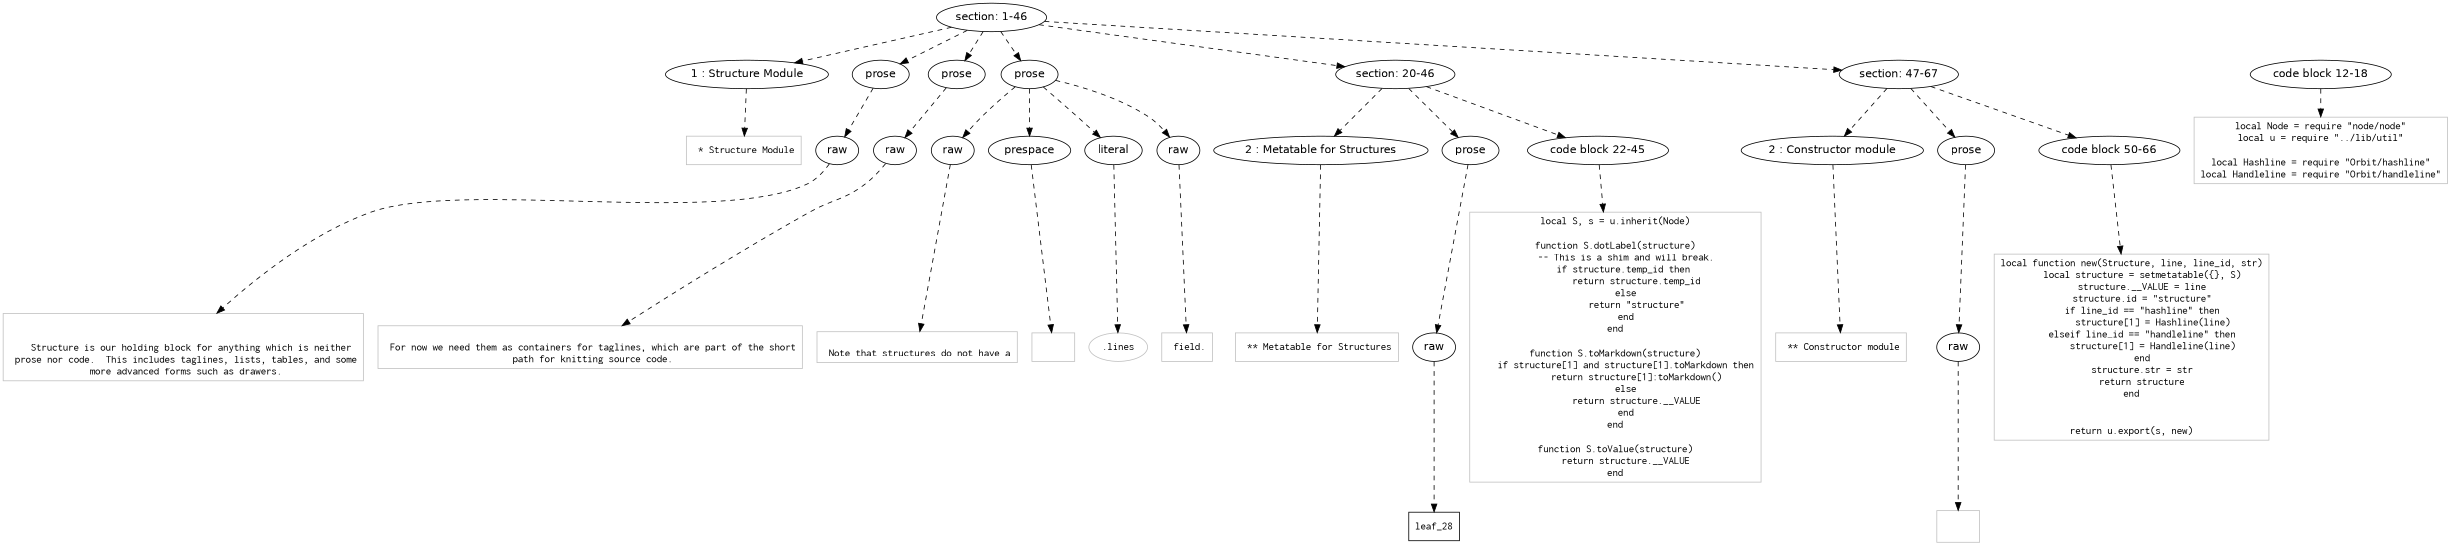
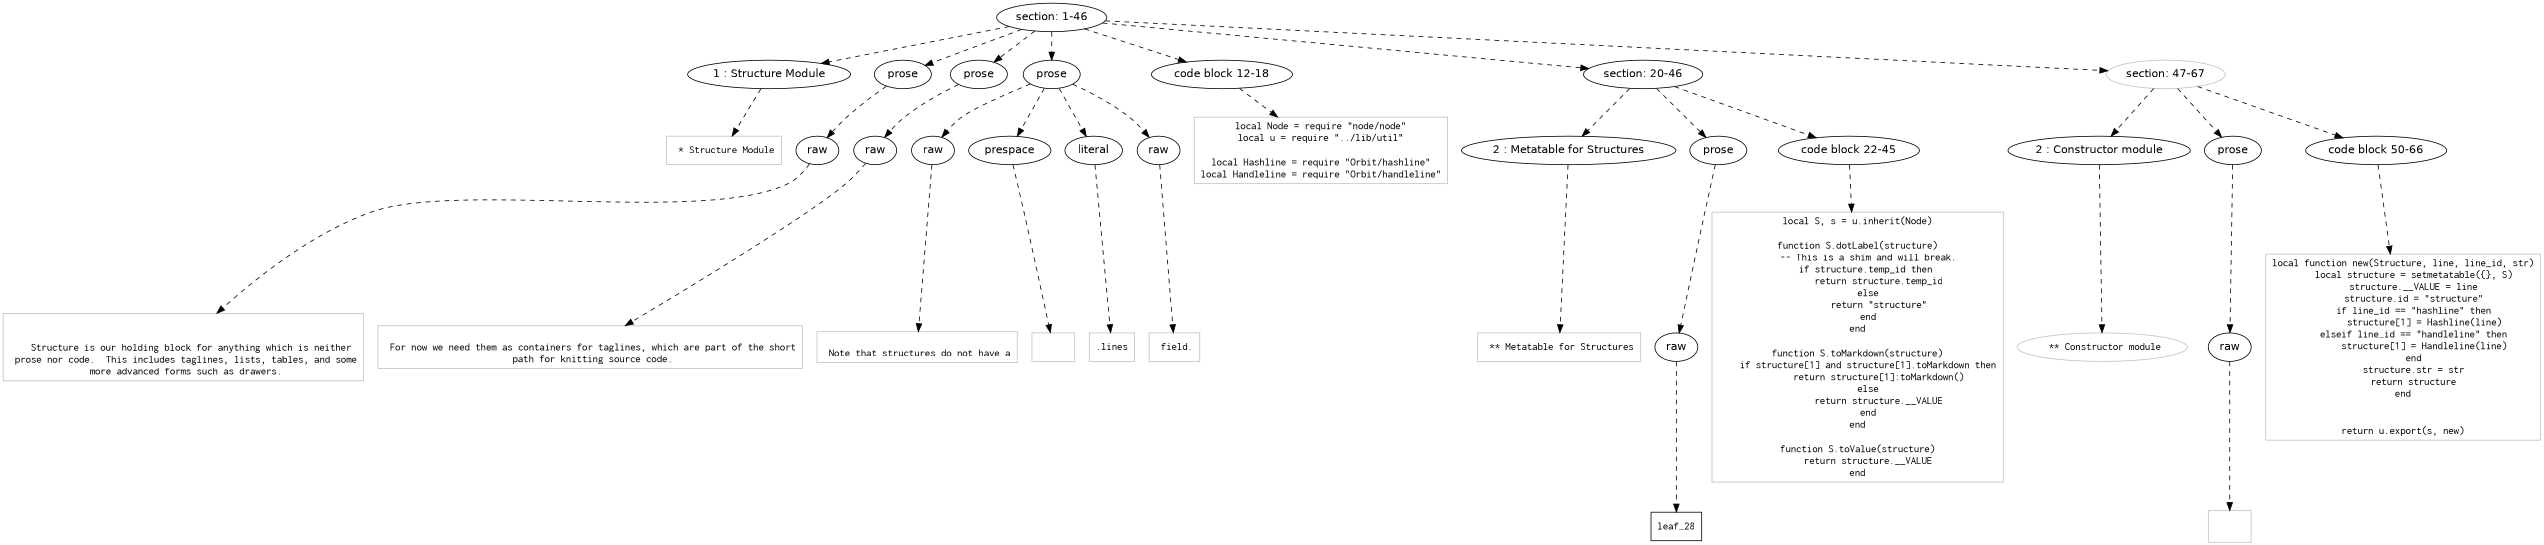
none -> (1132, 44)
(1899, 74) -> (2166, 74)
(1118, 347) -> (1112, 347)
(1841, 347) -> (2102, 347)
